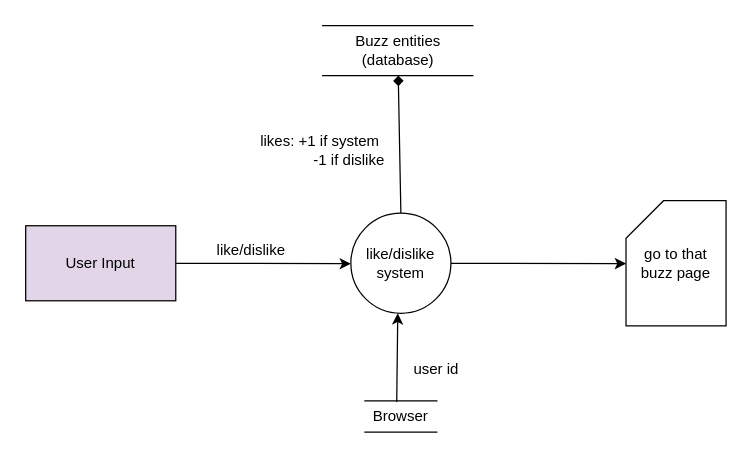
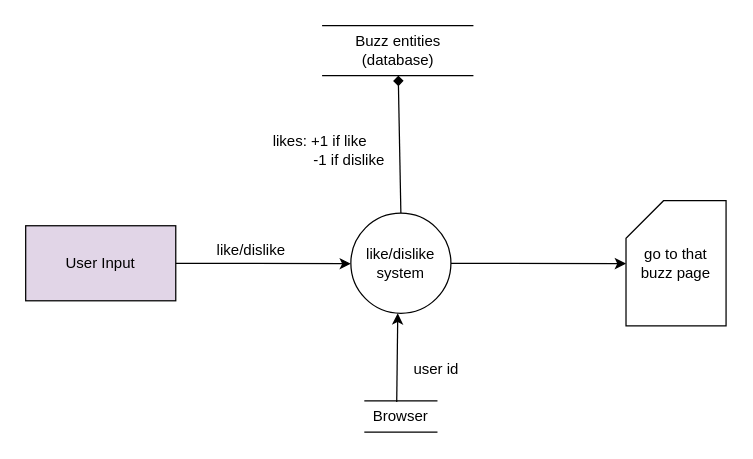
(320, 151) -> (320, 151)
